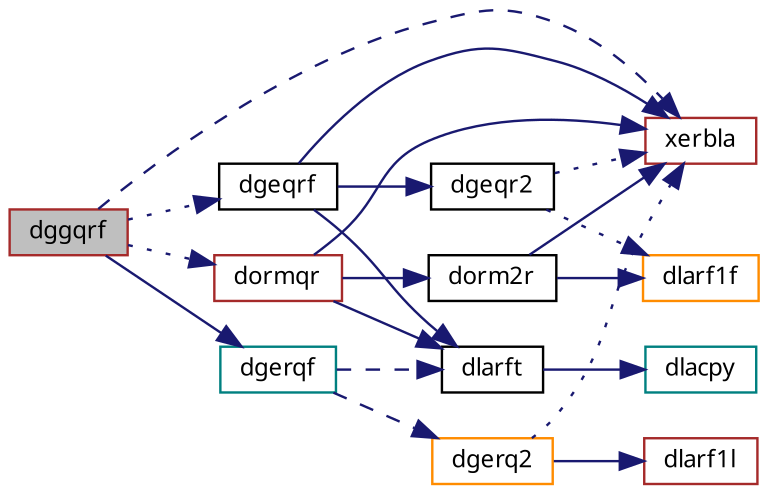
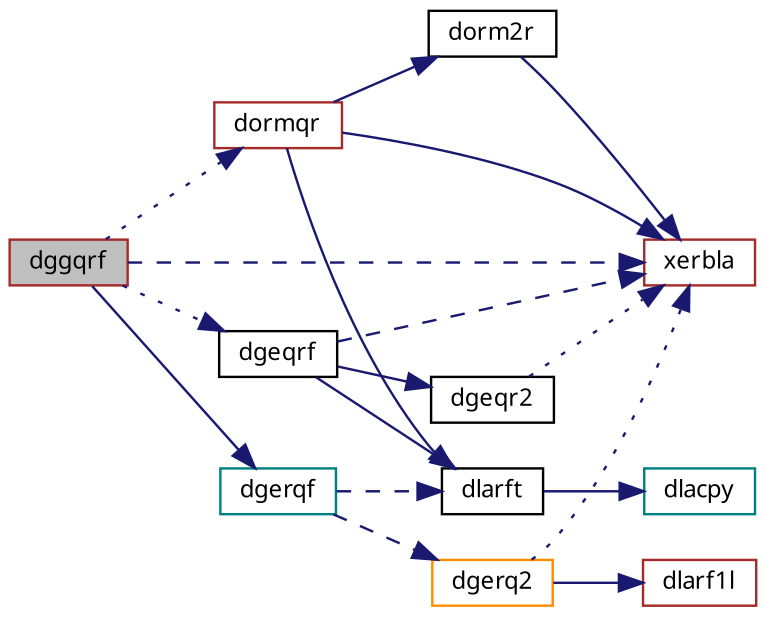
(460, 52) -> (479, 310)
(701, 278) -> none
